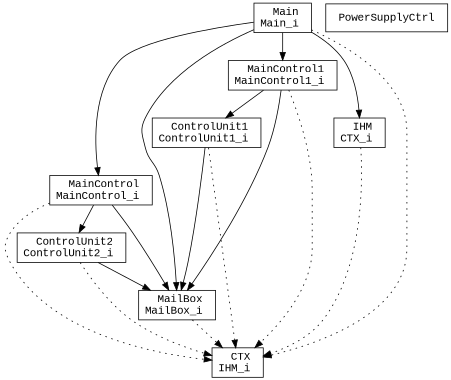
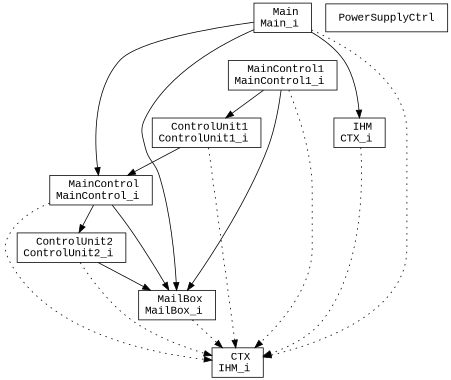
(283, 43) -> none
(196, 215) -> (157, 160)
